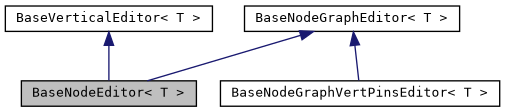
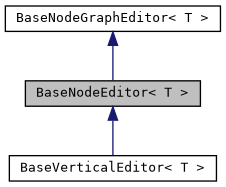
(109, 63) -> (113, 138)
(360, 94) -> none
